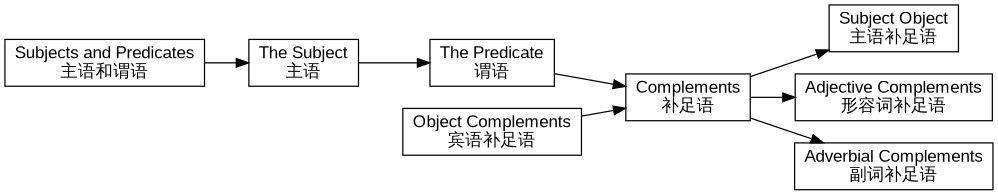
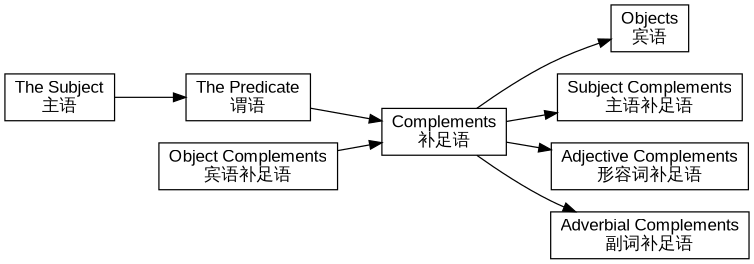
none -> (650, 28)
(894, 28) -> (650, 97)
(105, 63) -> none
